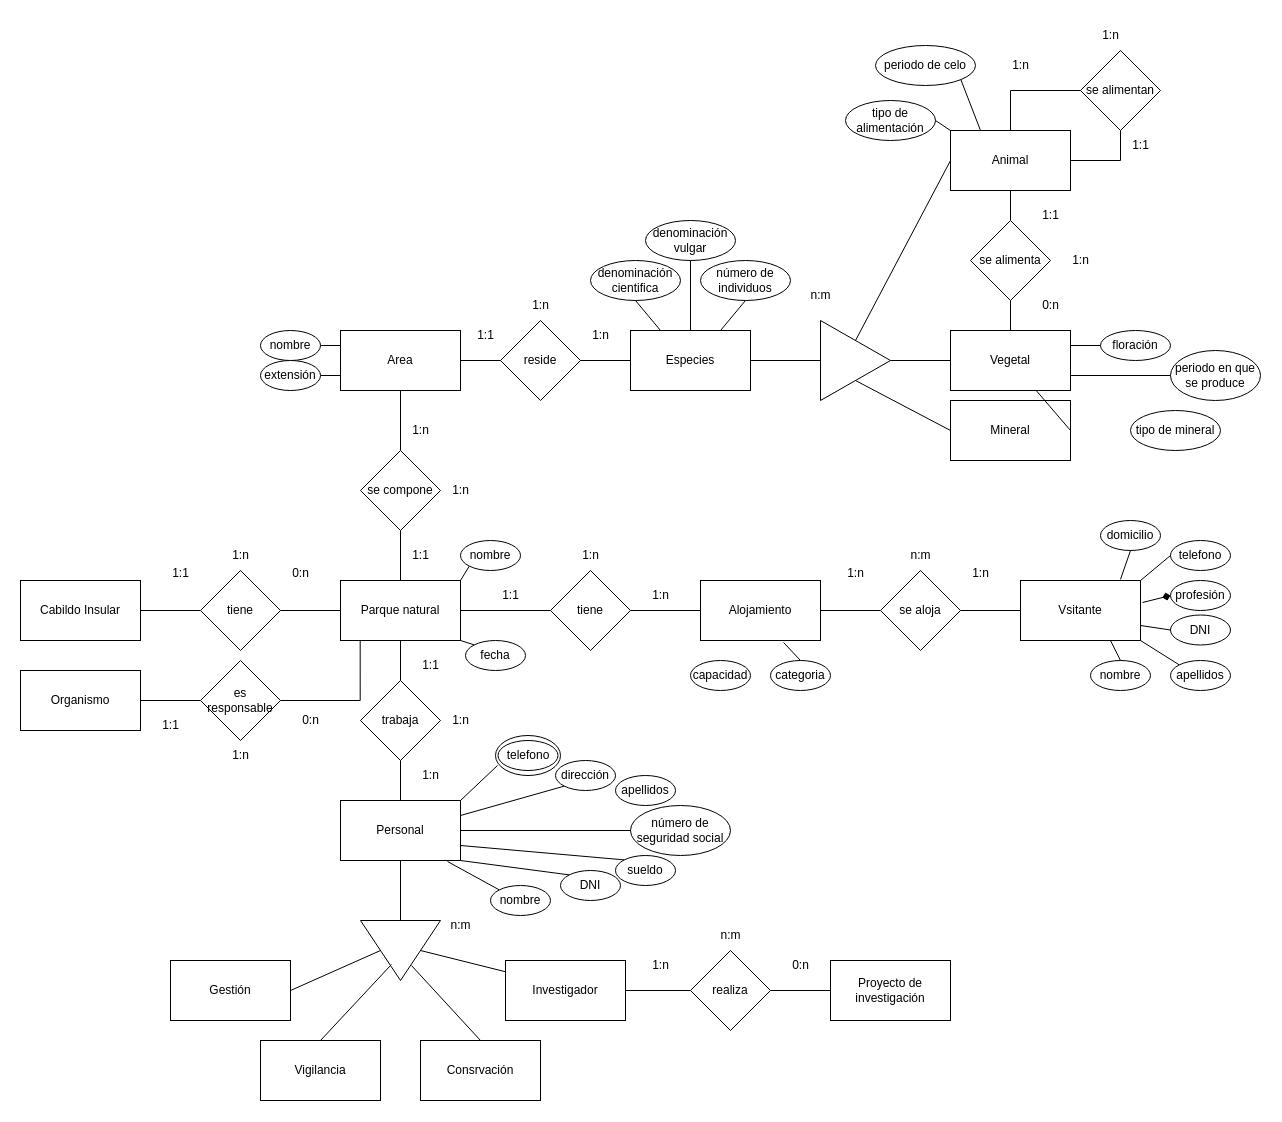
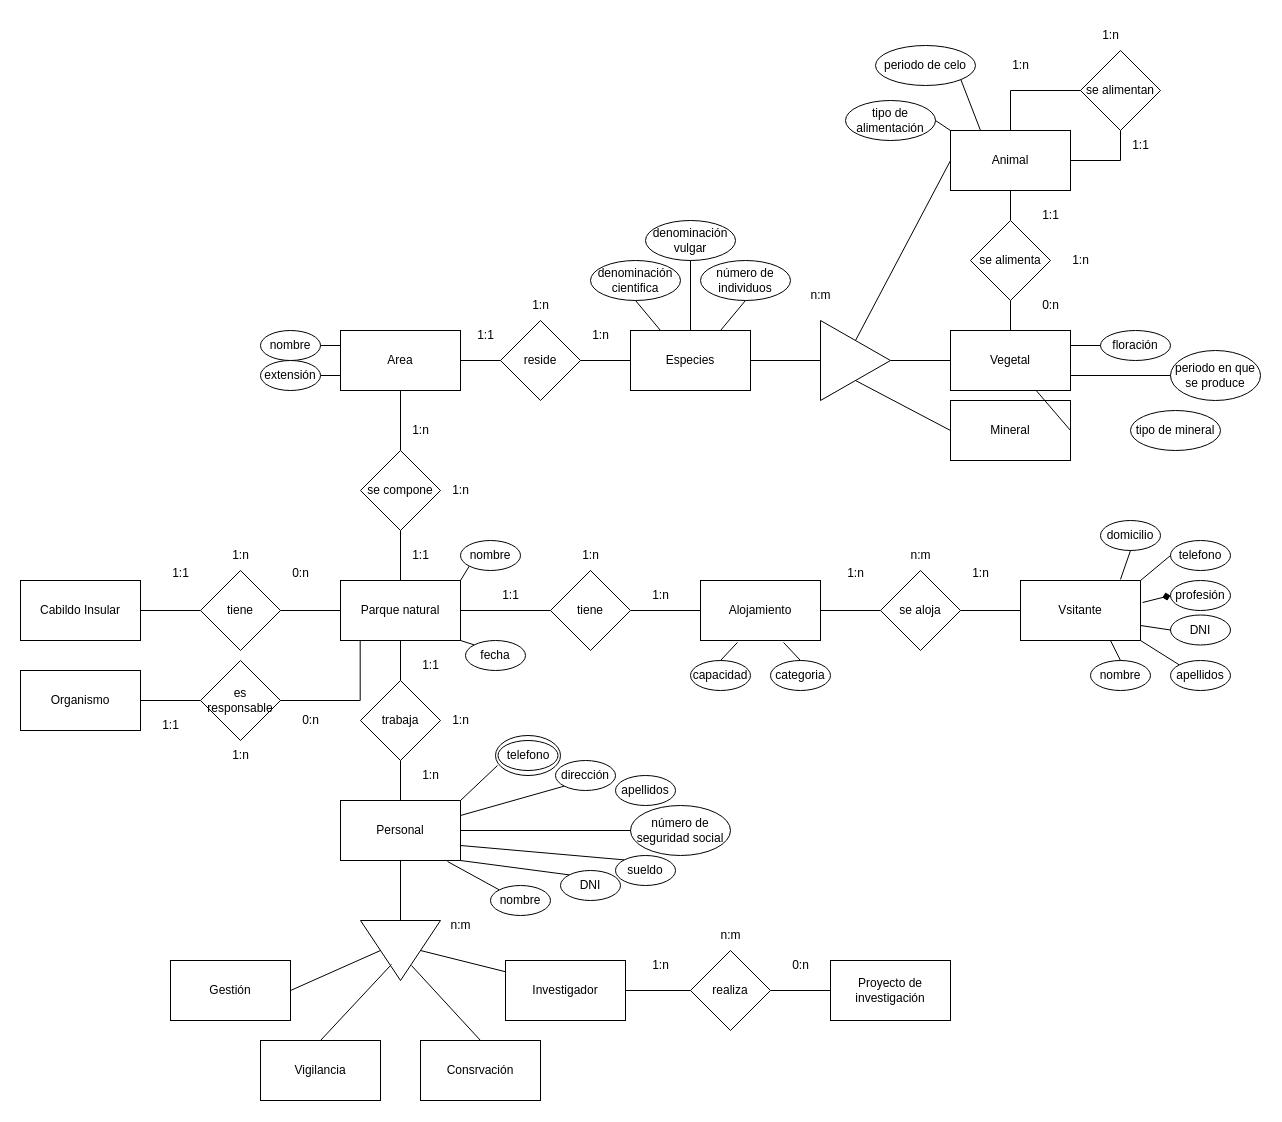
none -> (729, 651)
